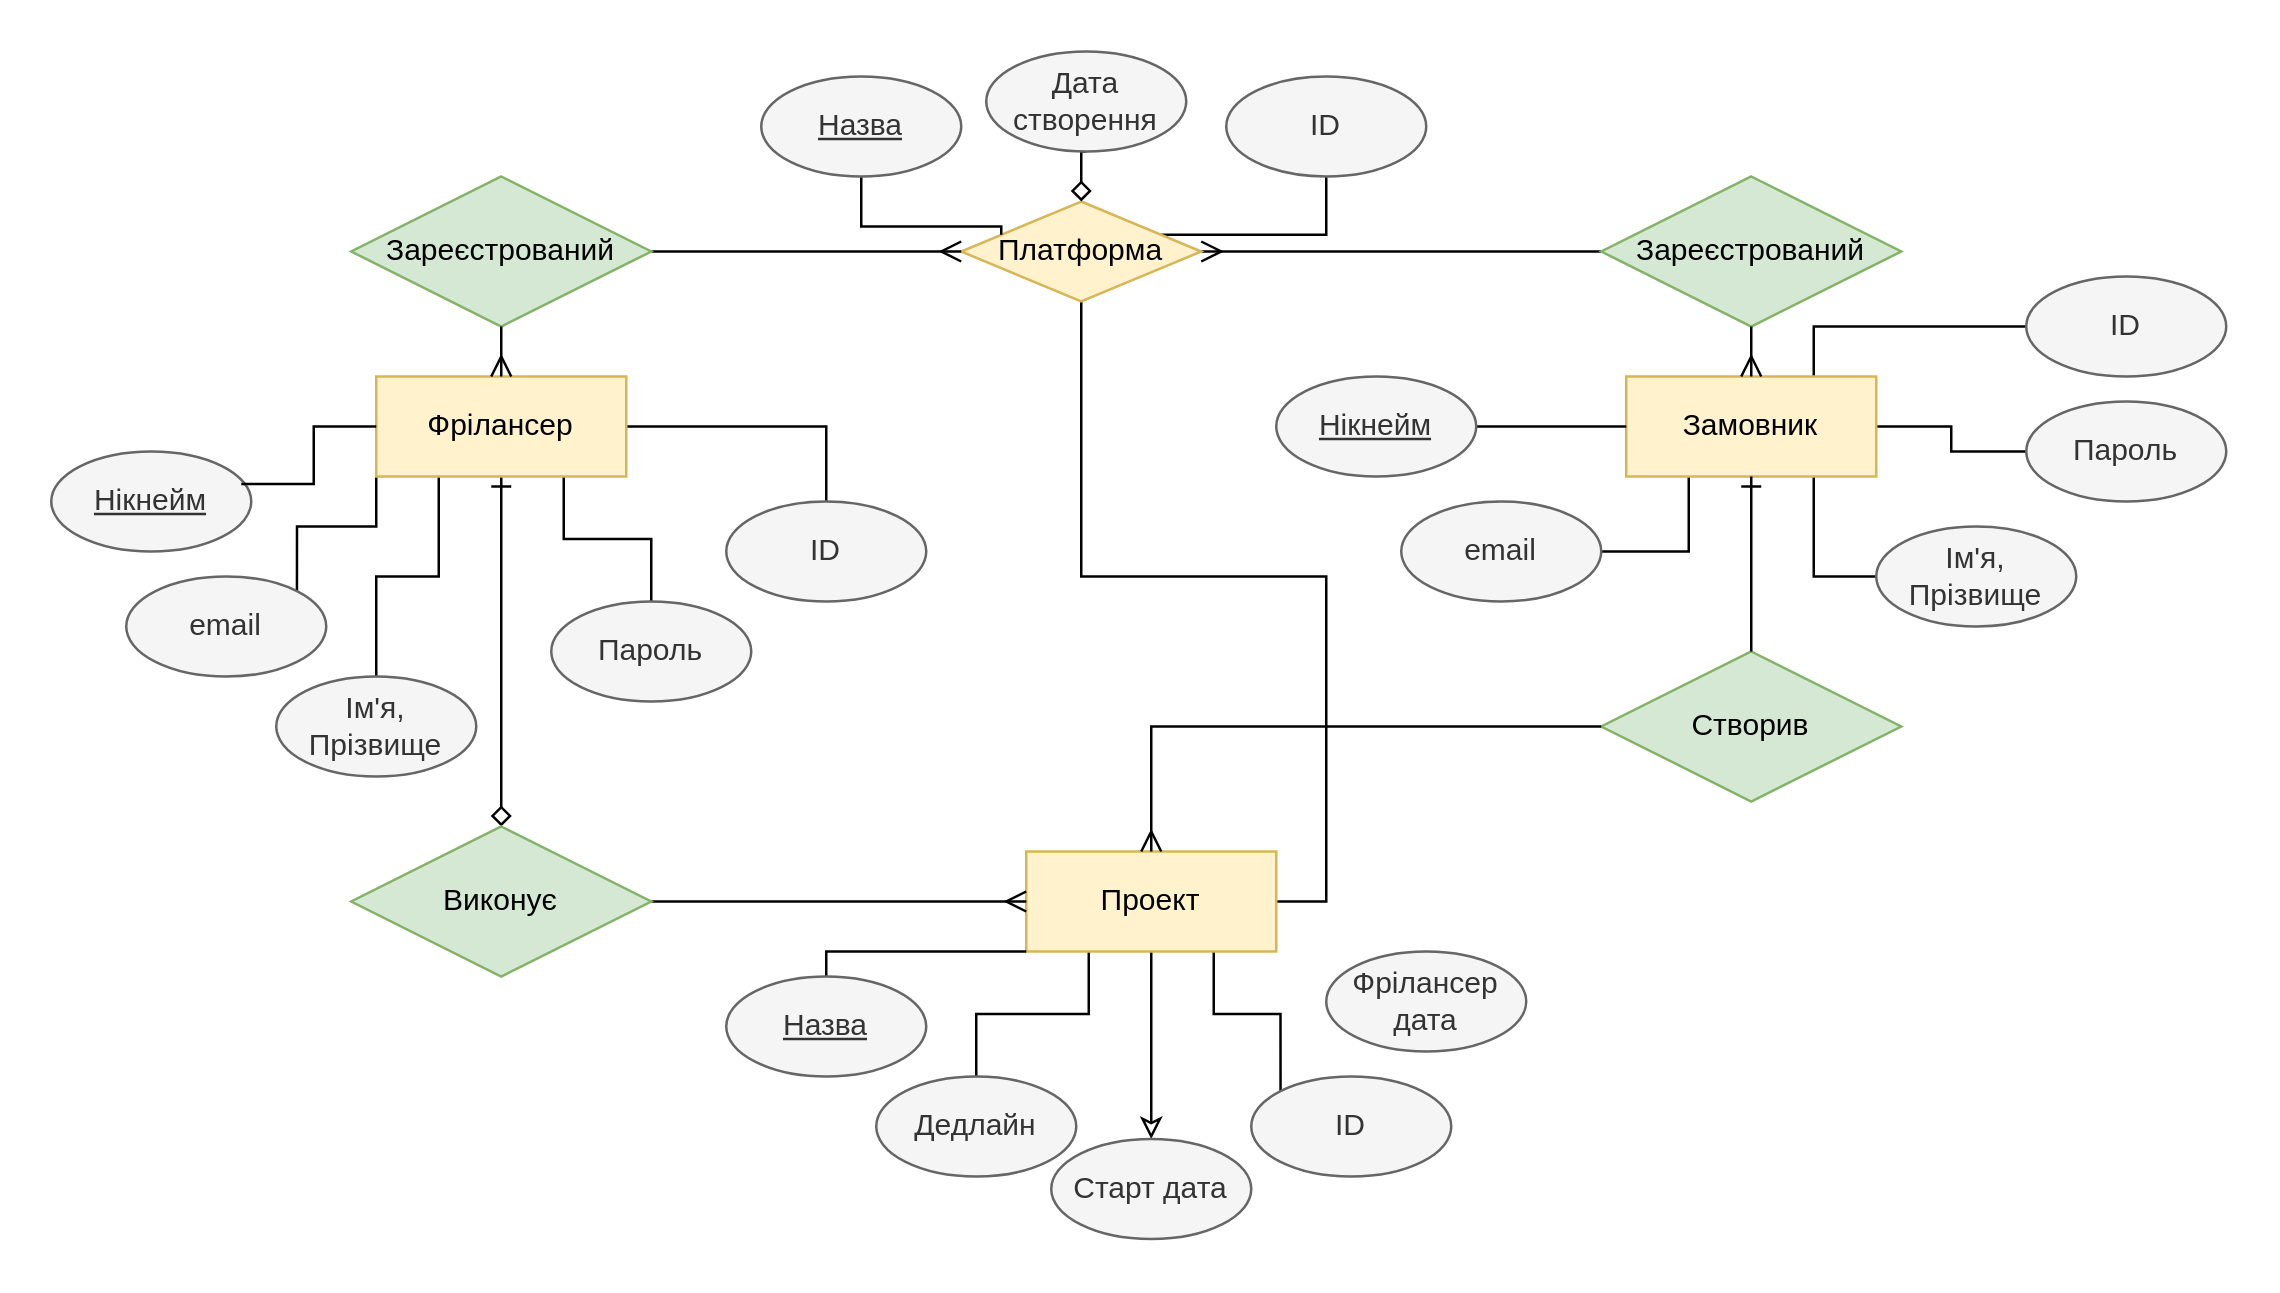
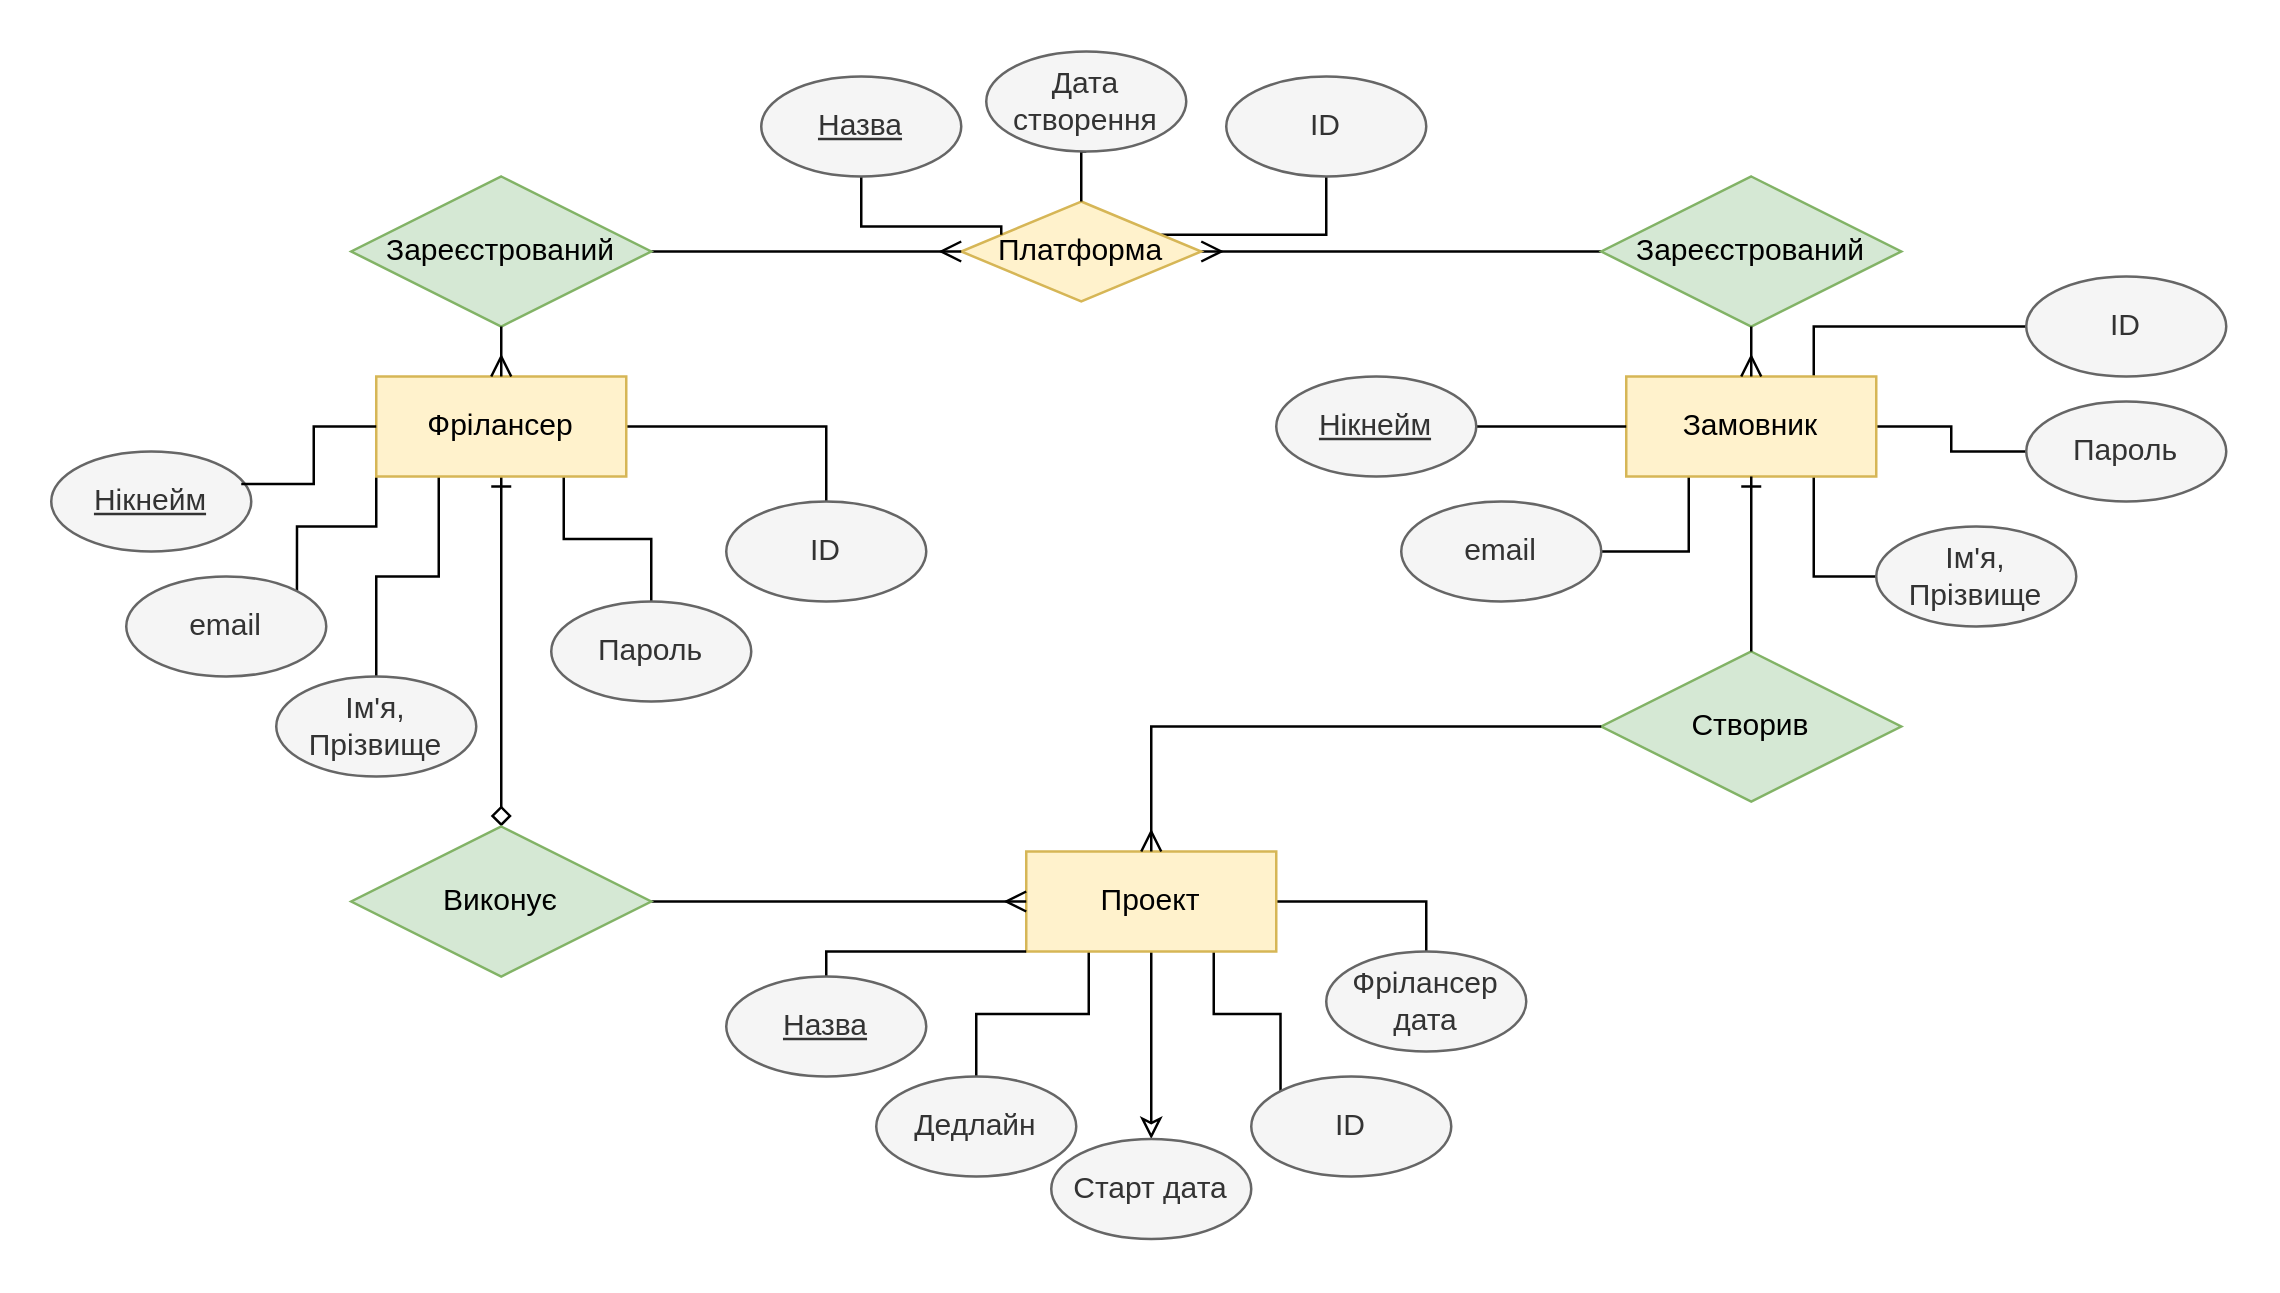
(1081, 181) -> (1081, 190)
(1139, 576) -> (1399, 901)
